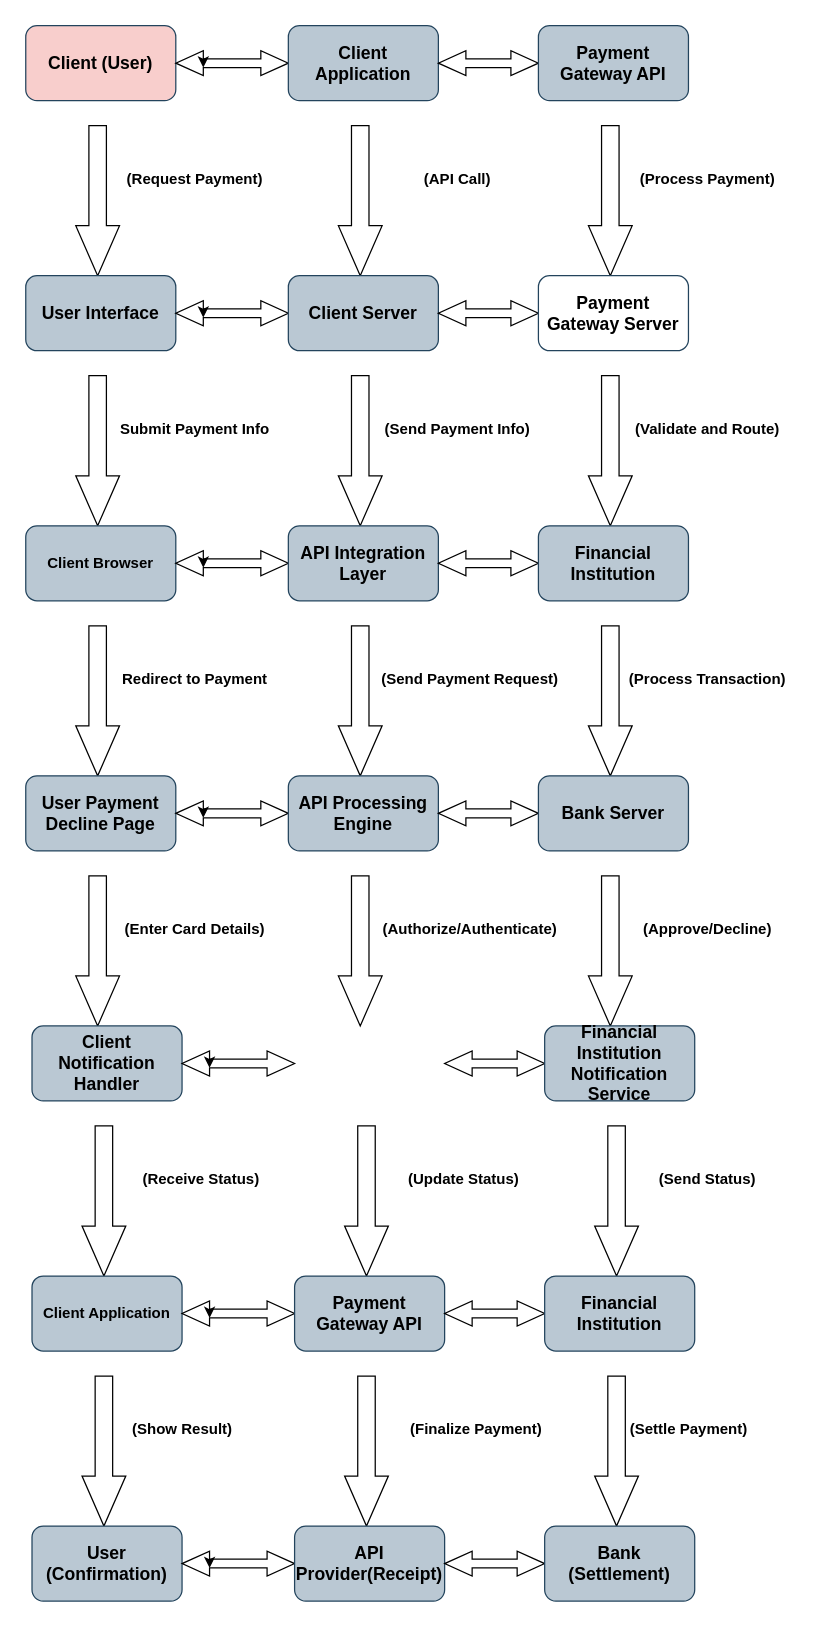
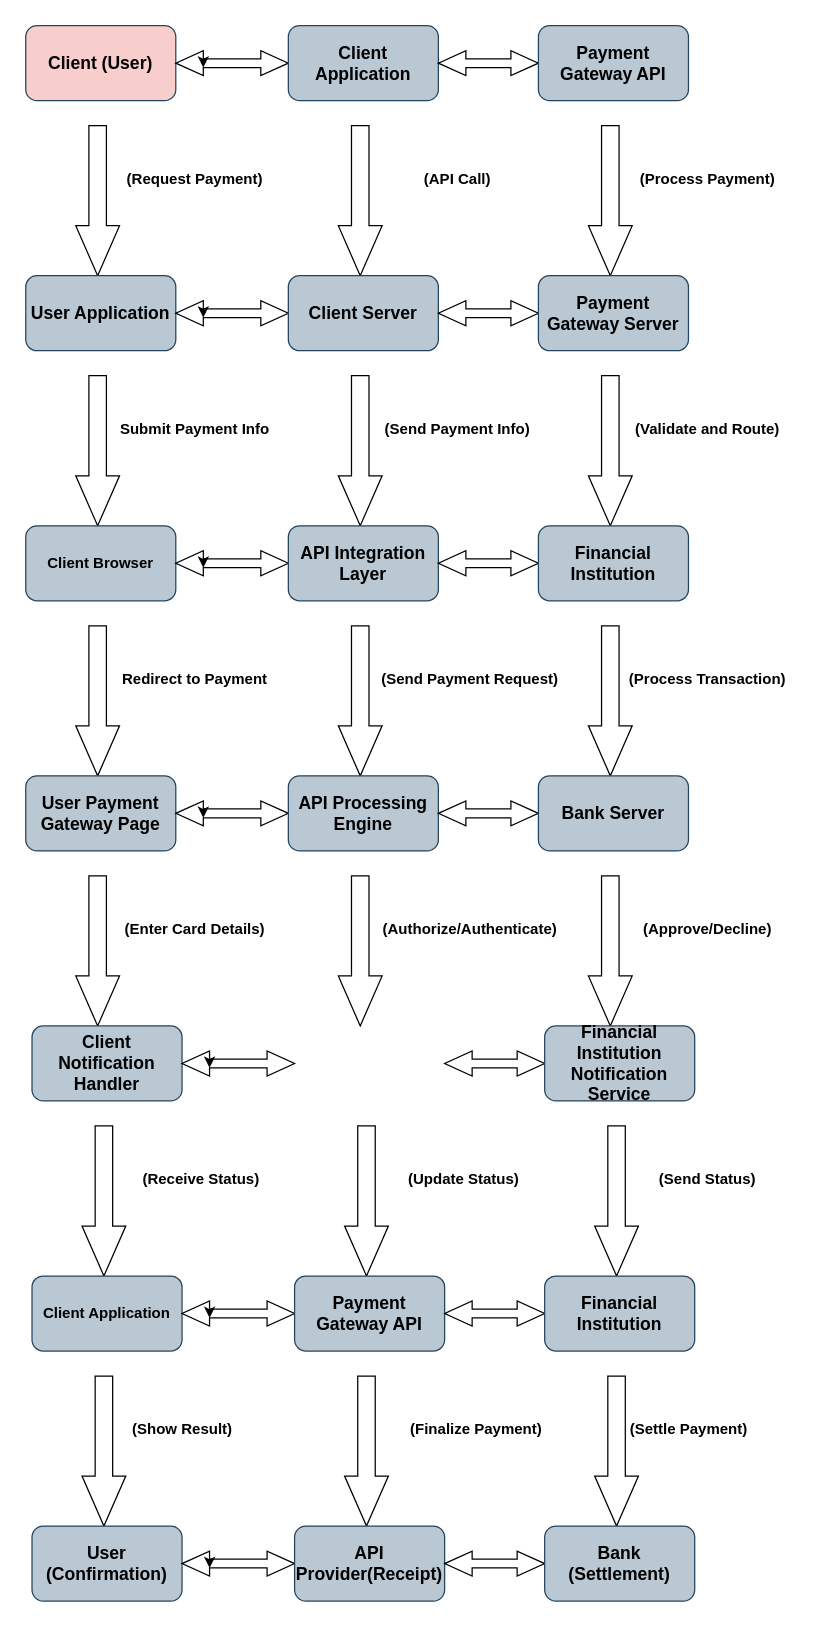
(101, 313) -> (101, 313)
(613, 313) -> (613, 313)
(101, 813) -> (101, 813)
